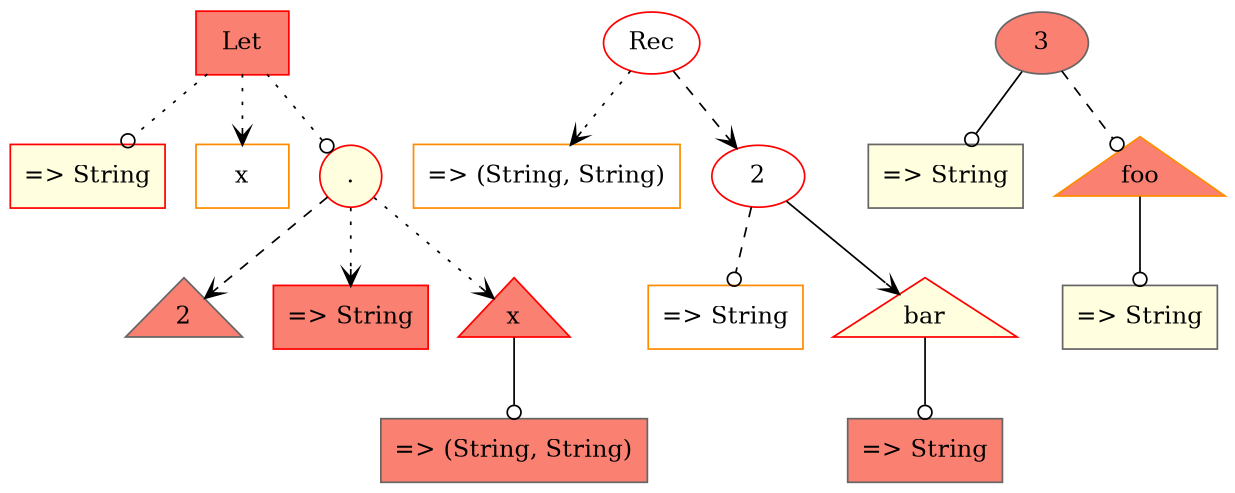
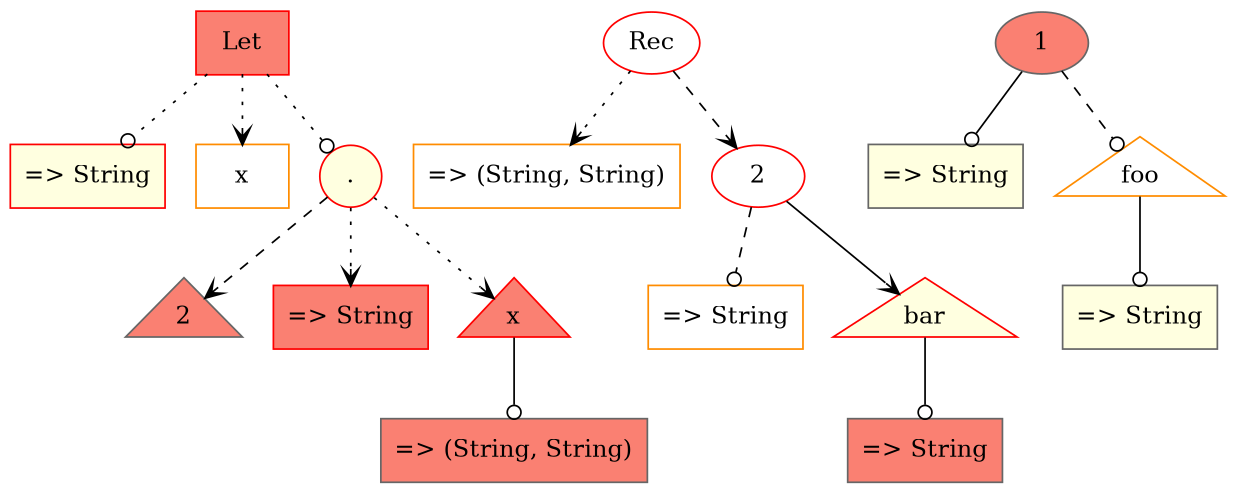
(1042, 43) -> (1042, 43)
(1140, 176) -> (1140, 176)
